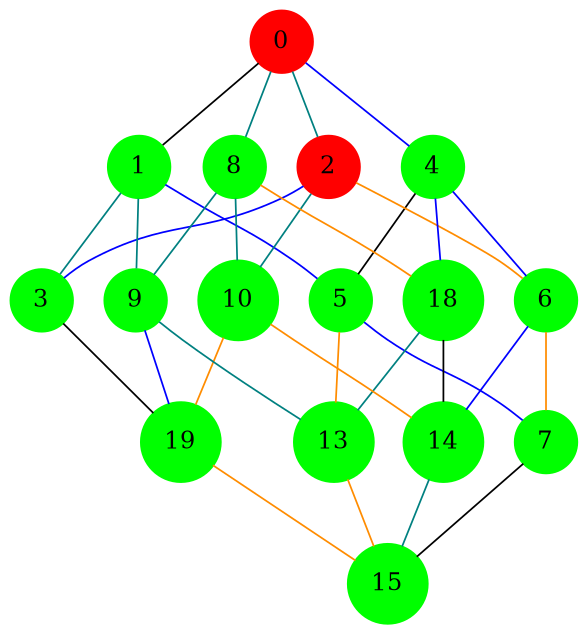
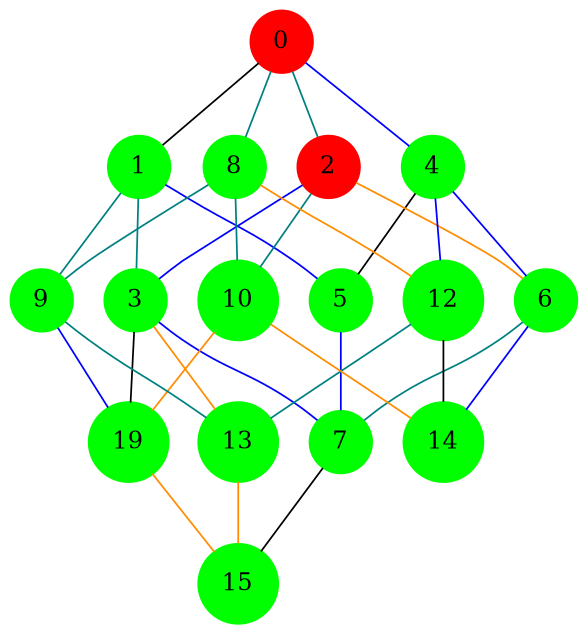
(443, 300) -> (443, 300)
(338, 355) -> (178, 360)
none -> (238, 371)
(546, 371) -> (431, 377)
(416, 513) -> none
